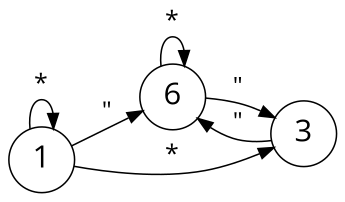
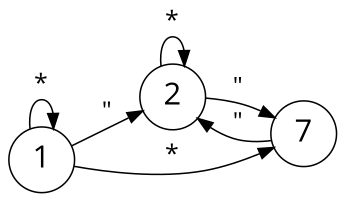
(173, 97) -> (173, 97)
(304, 134) -> (304, 134)
